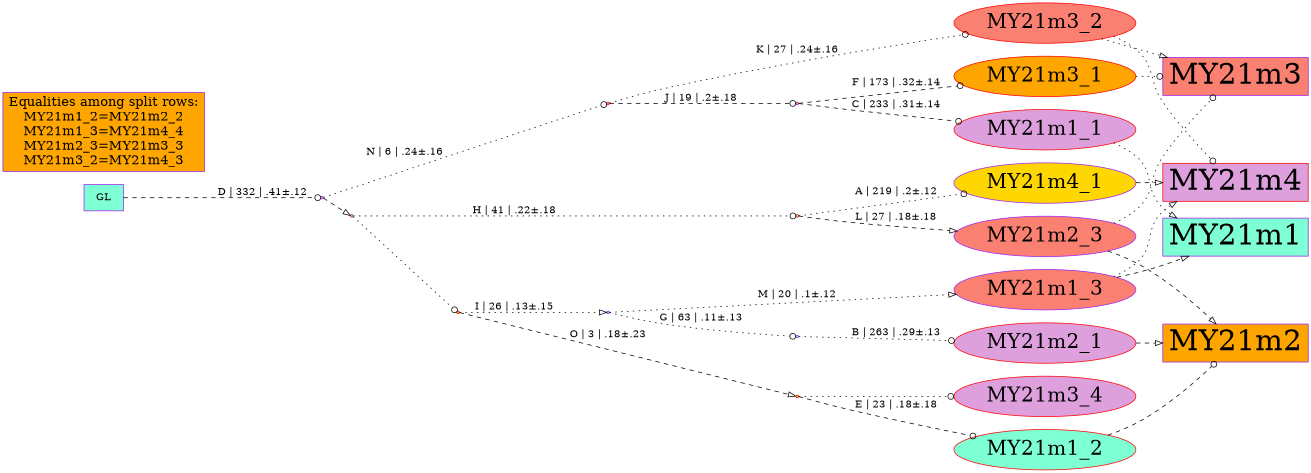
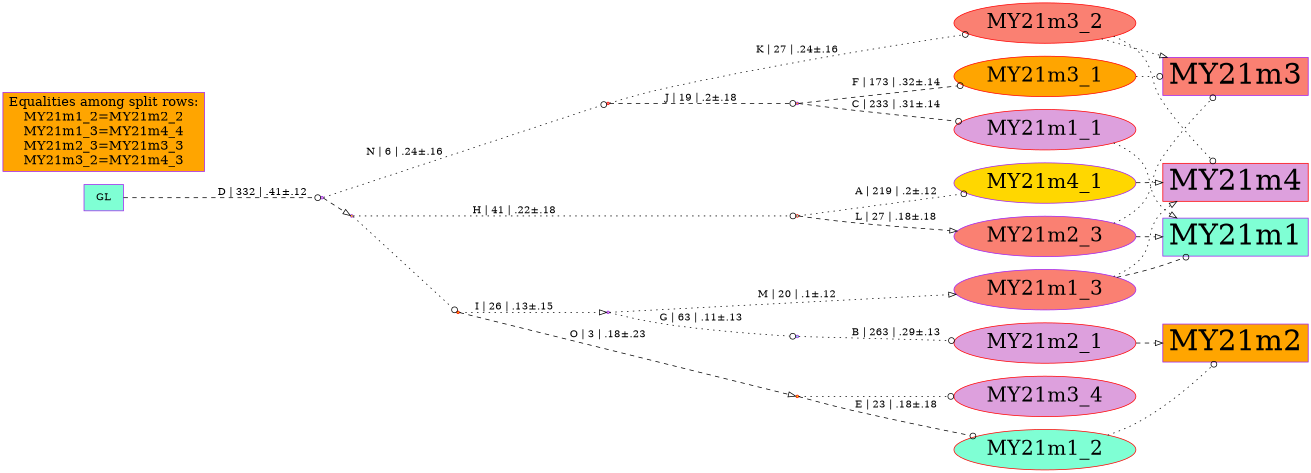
(1155, 268) -> (1150, 269)
(1163, 279) -> (1145, 237)
(1163, 406) -> (1163, 406)
